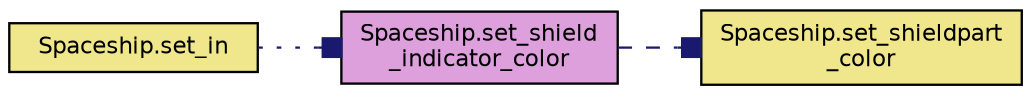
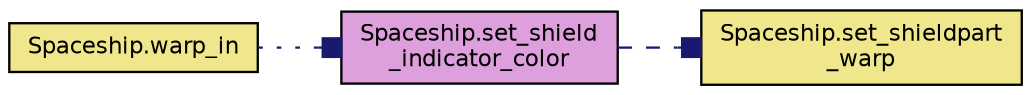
(134, 48) -> (134, 48)
(862, 48) -> (862, 48)
